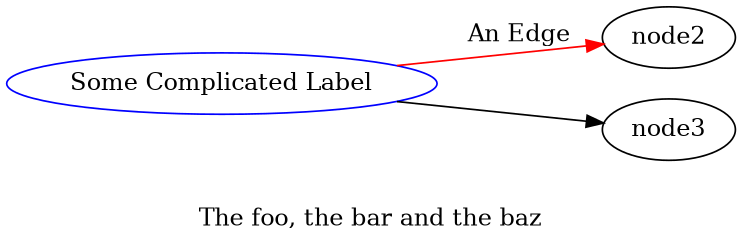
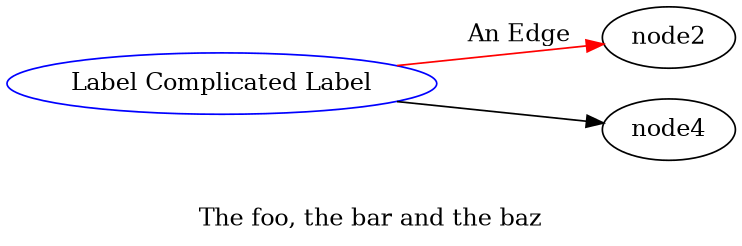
(222, 84) -> (222, 84)
(669, 130) -> (669, 130)
